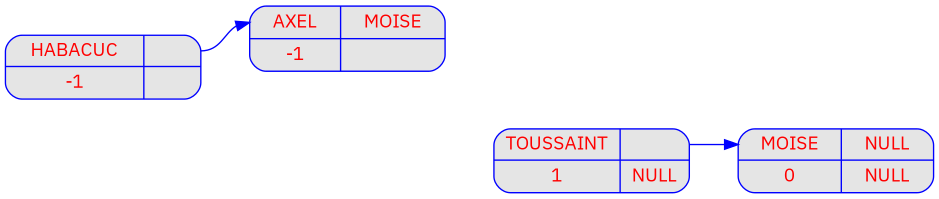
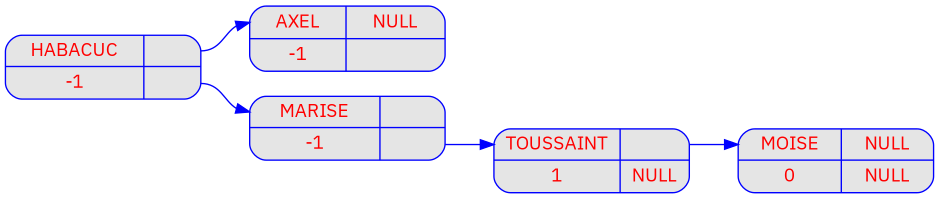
(393, 22) -> (396, 22)
none -> (347, 128)
